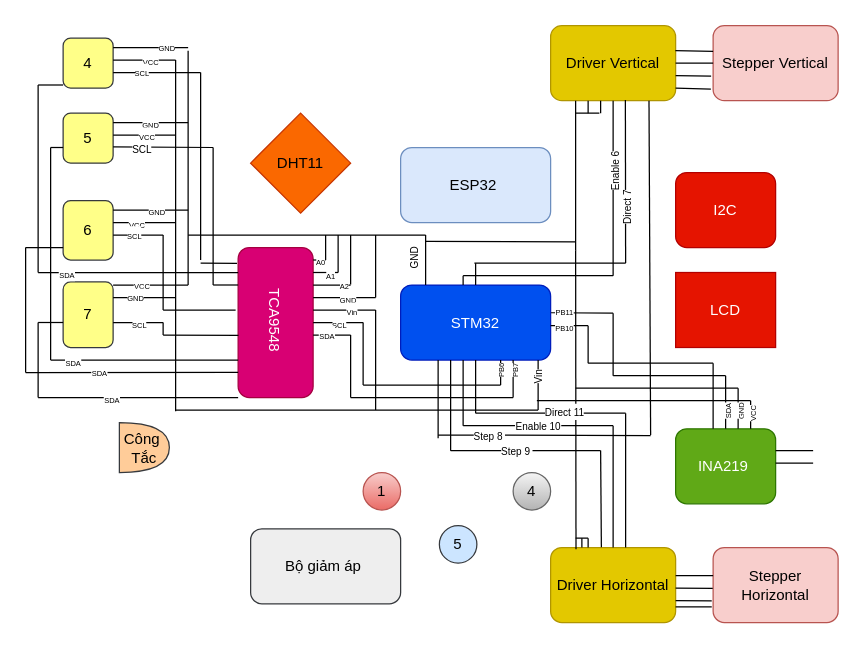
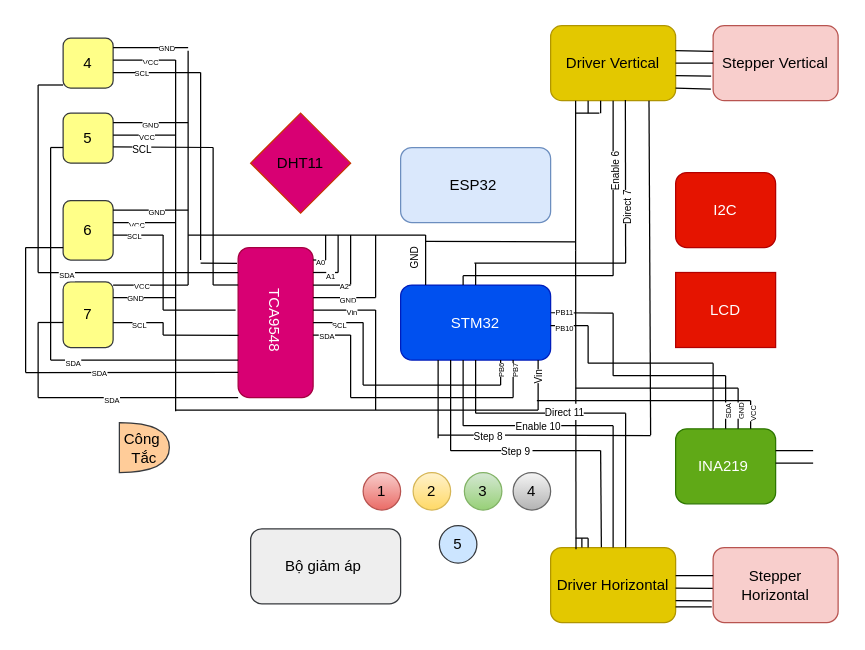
(301, 163) -> (301, 163)
none -> (432, 491)
none -> (483, 491)
